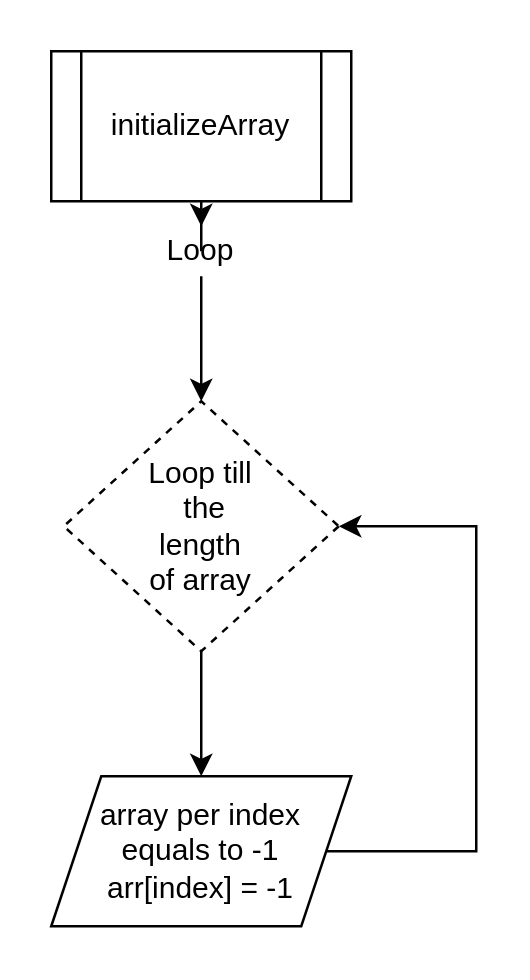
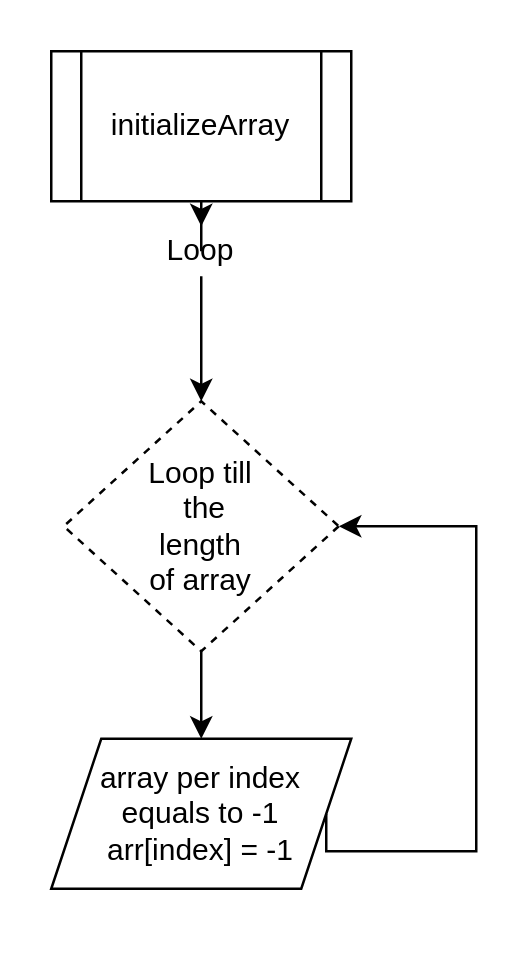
(201, 851) -> (201, 814)
